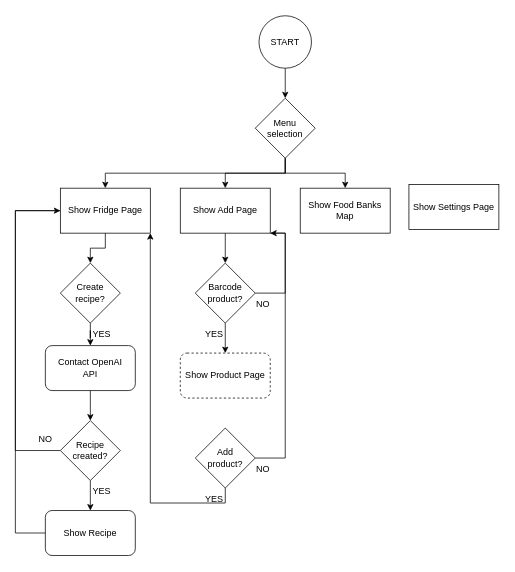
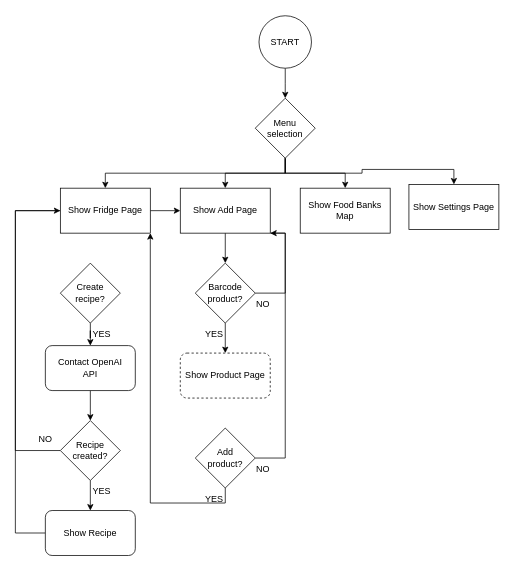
none -> (404, 169)
(105, 241) -> (162, 210)
